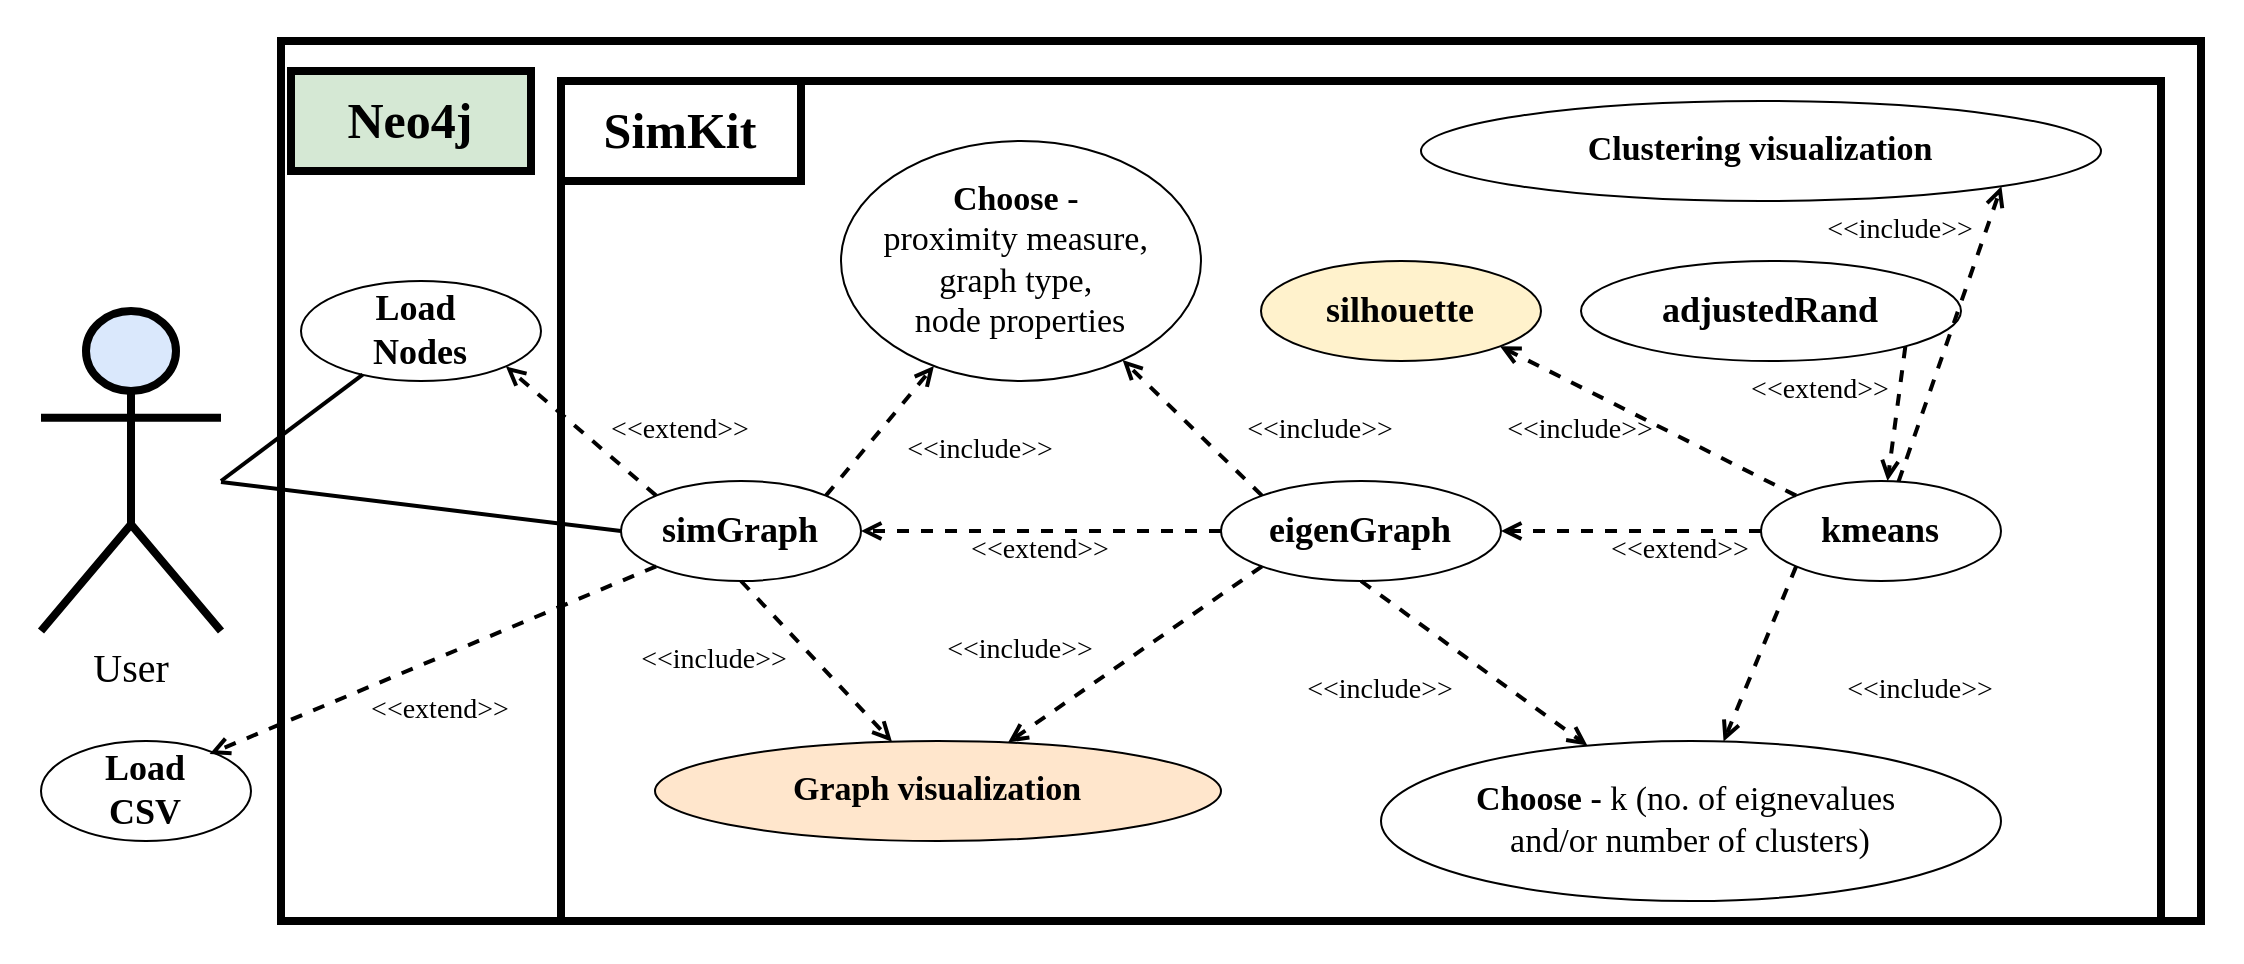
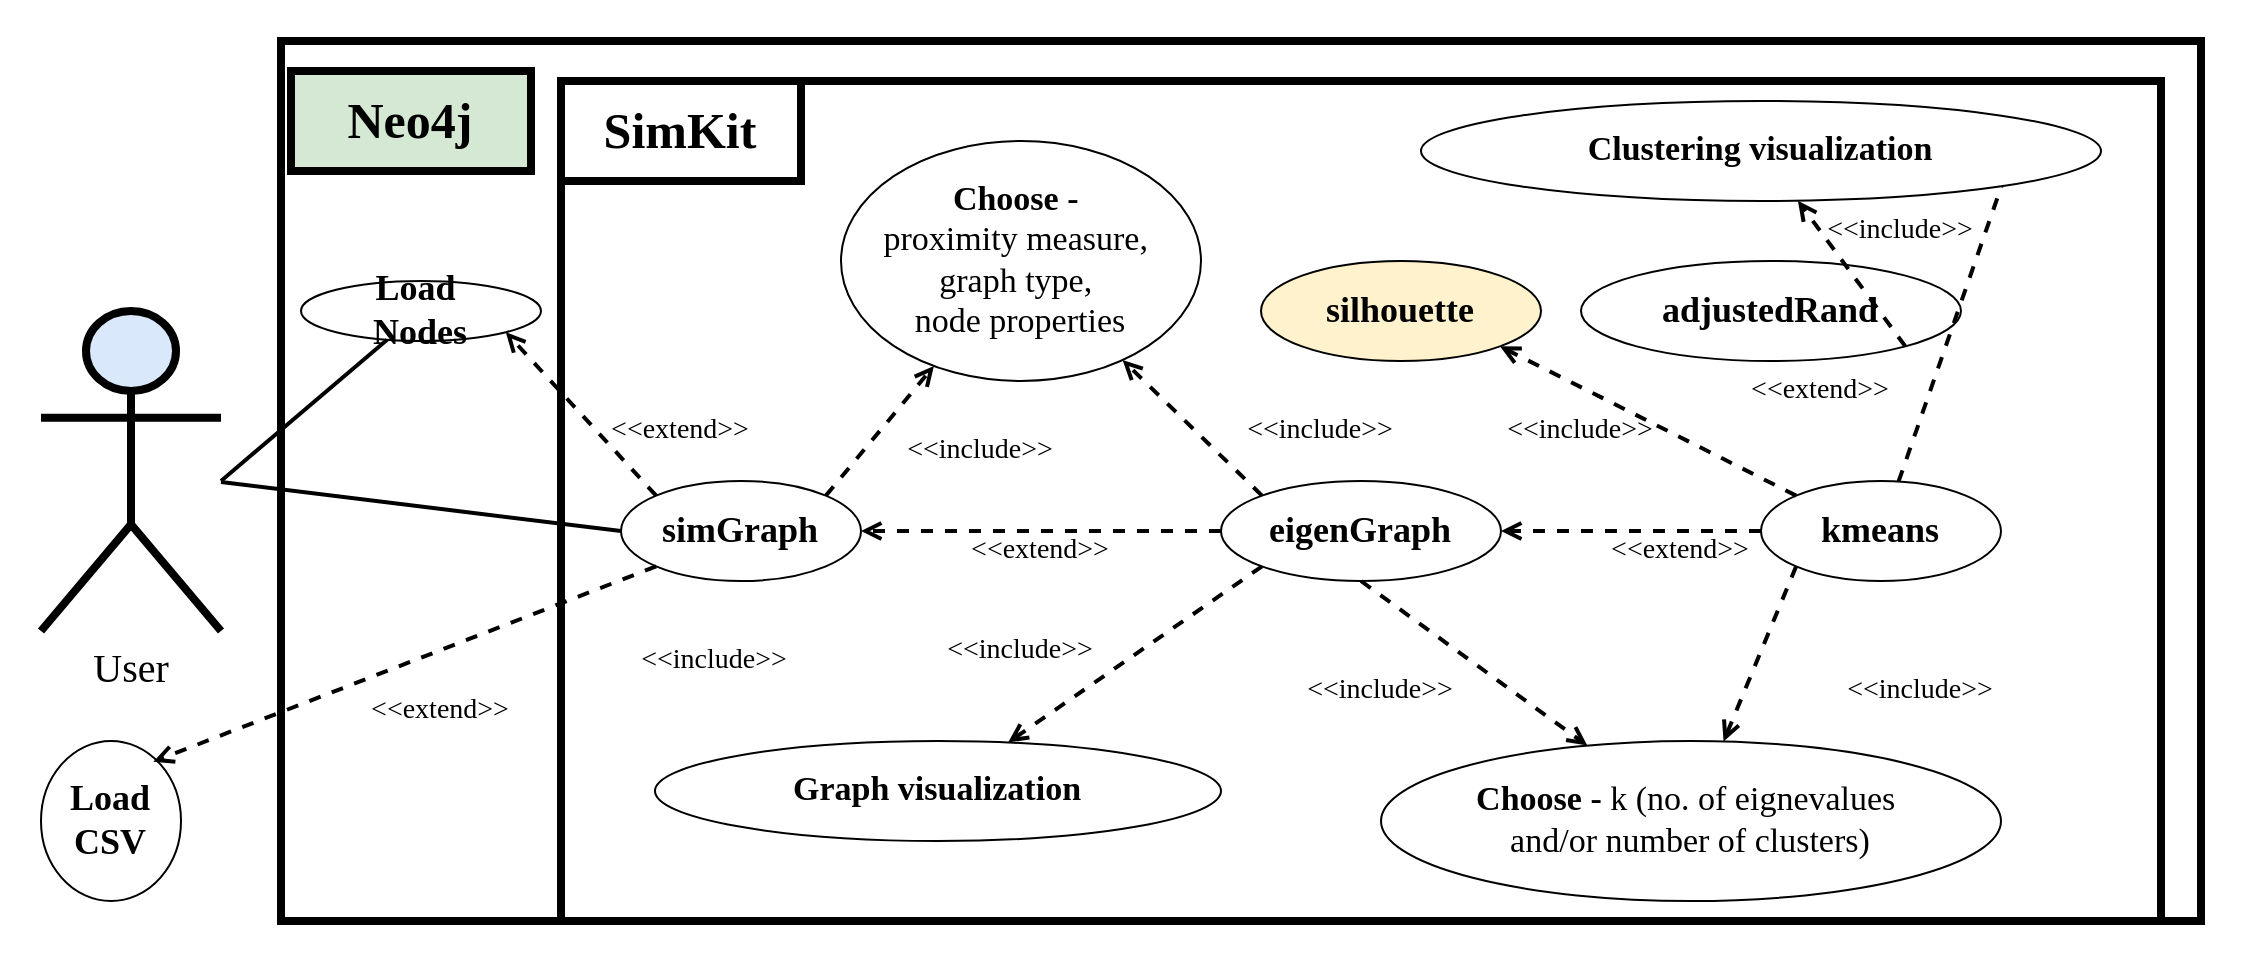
(1997, 198) -> (1999, 193)
(421, 331) -> (421, 311)
(1892, 447) -> (1830, 244)
(788, 631) -> none
(146, 791) -> (111, 821)
(938, 791) -> (938, 791)
